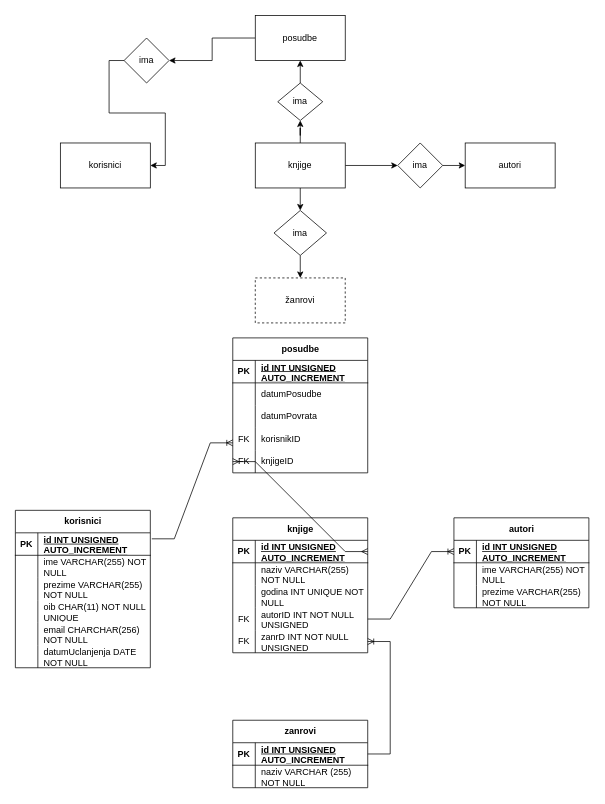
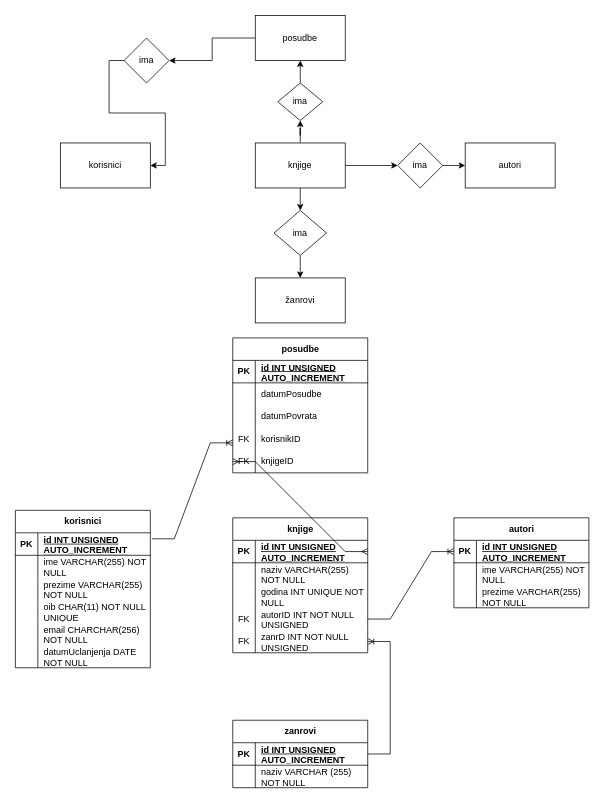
(300, 300) -> (300, 300)
